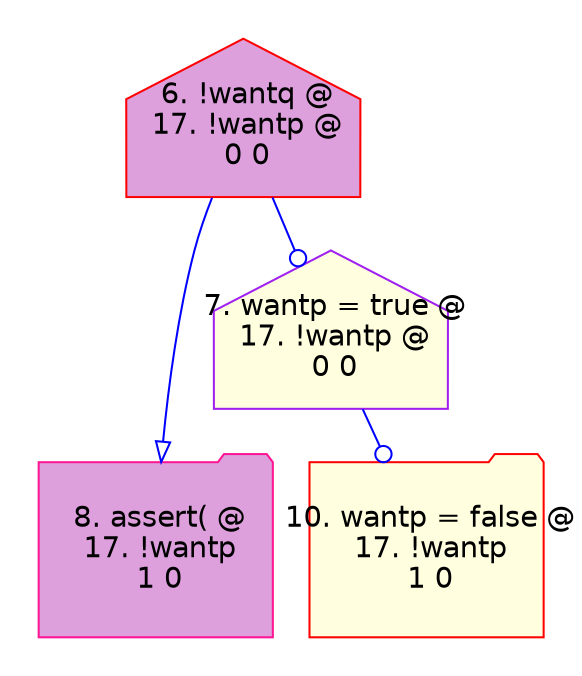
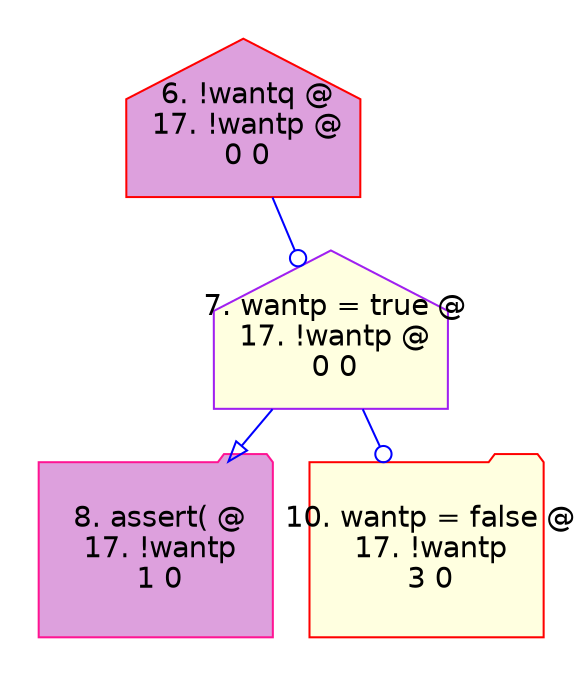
(180, 318) -> (257, 428)
(427, 550) -> (427, 550)
